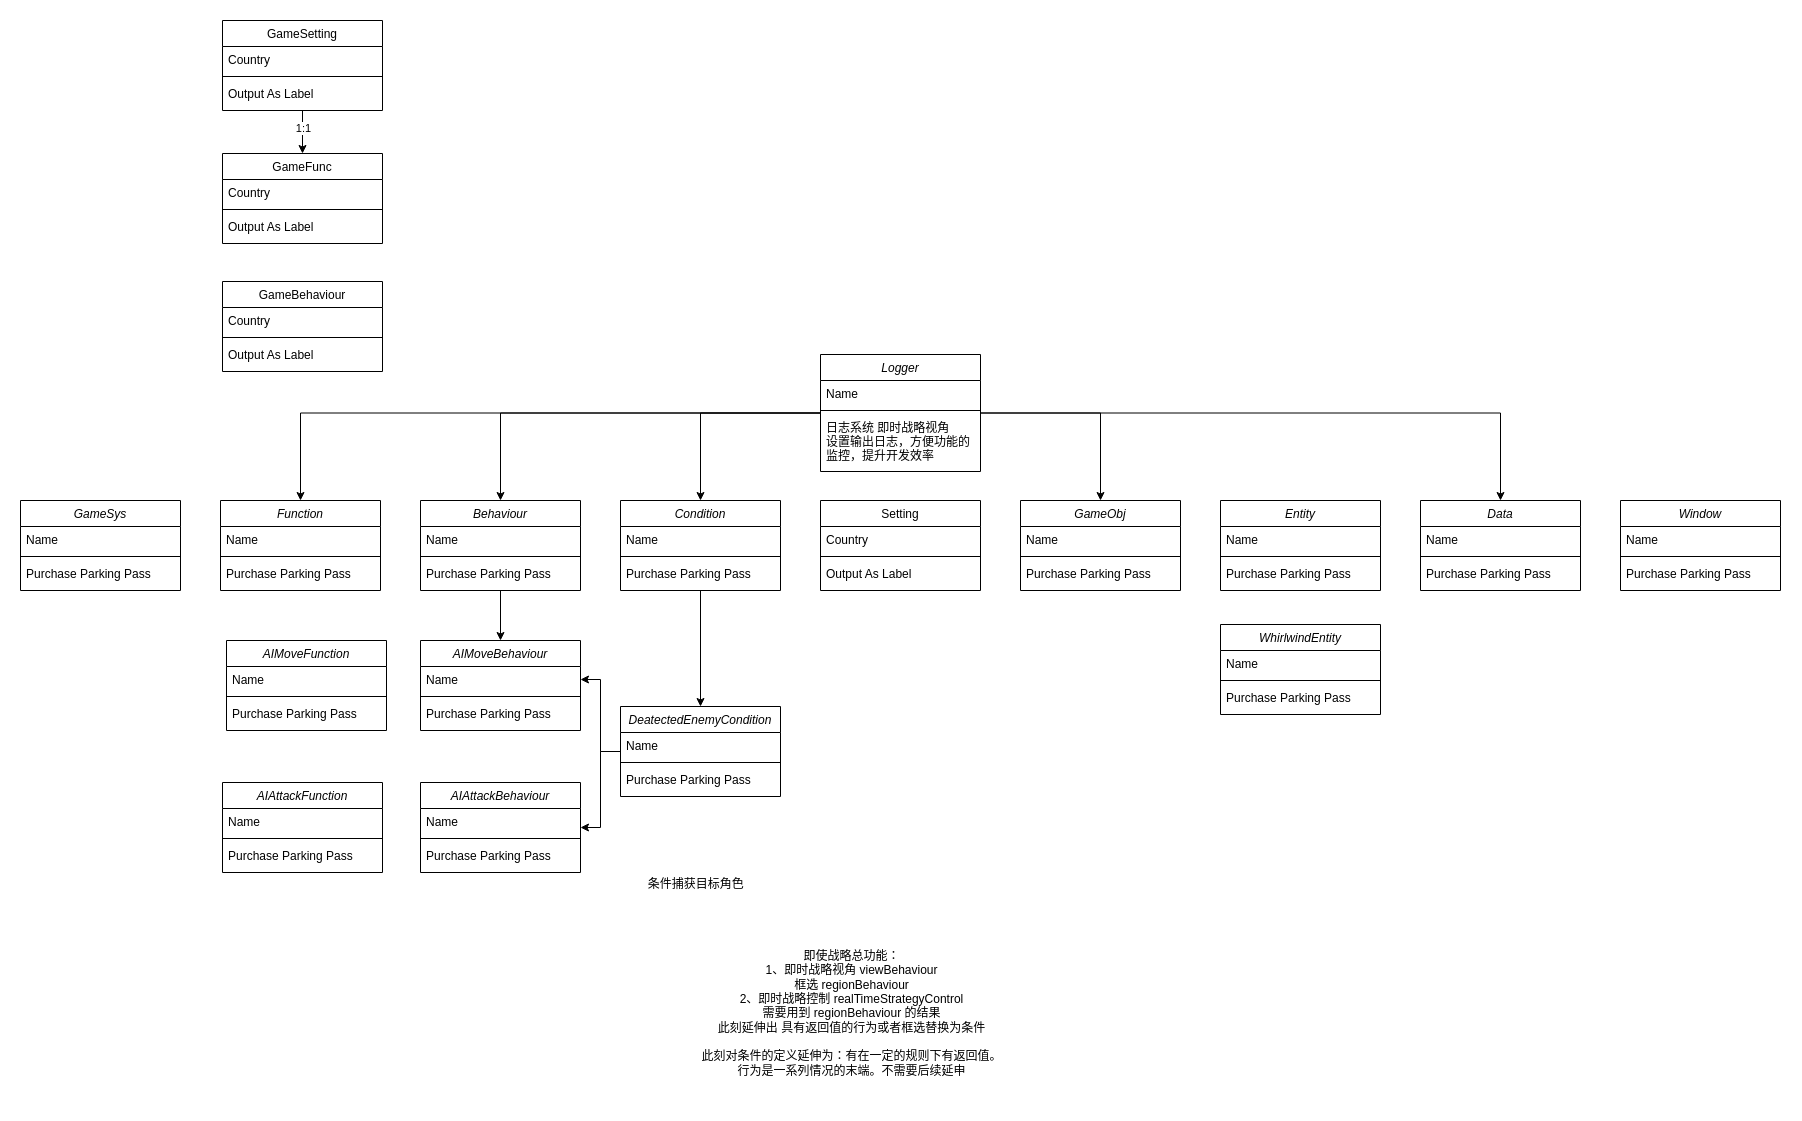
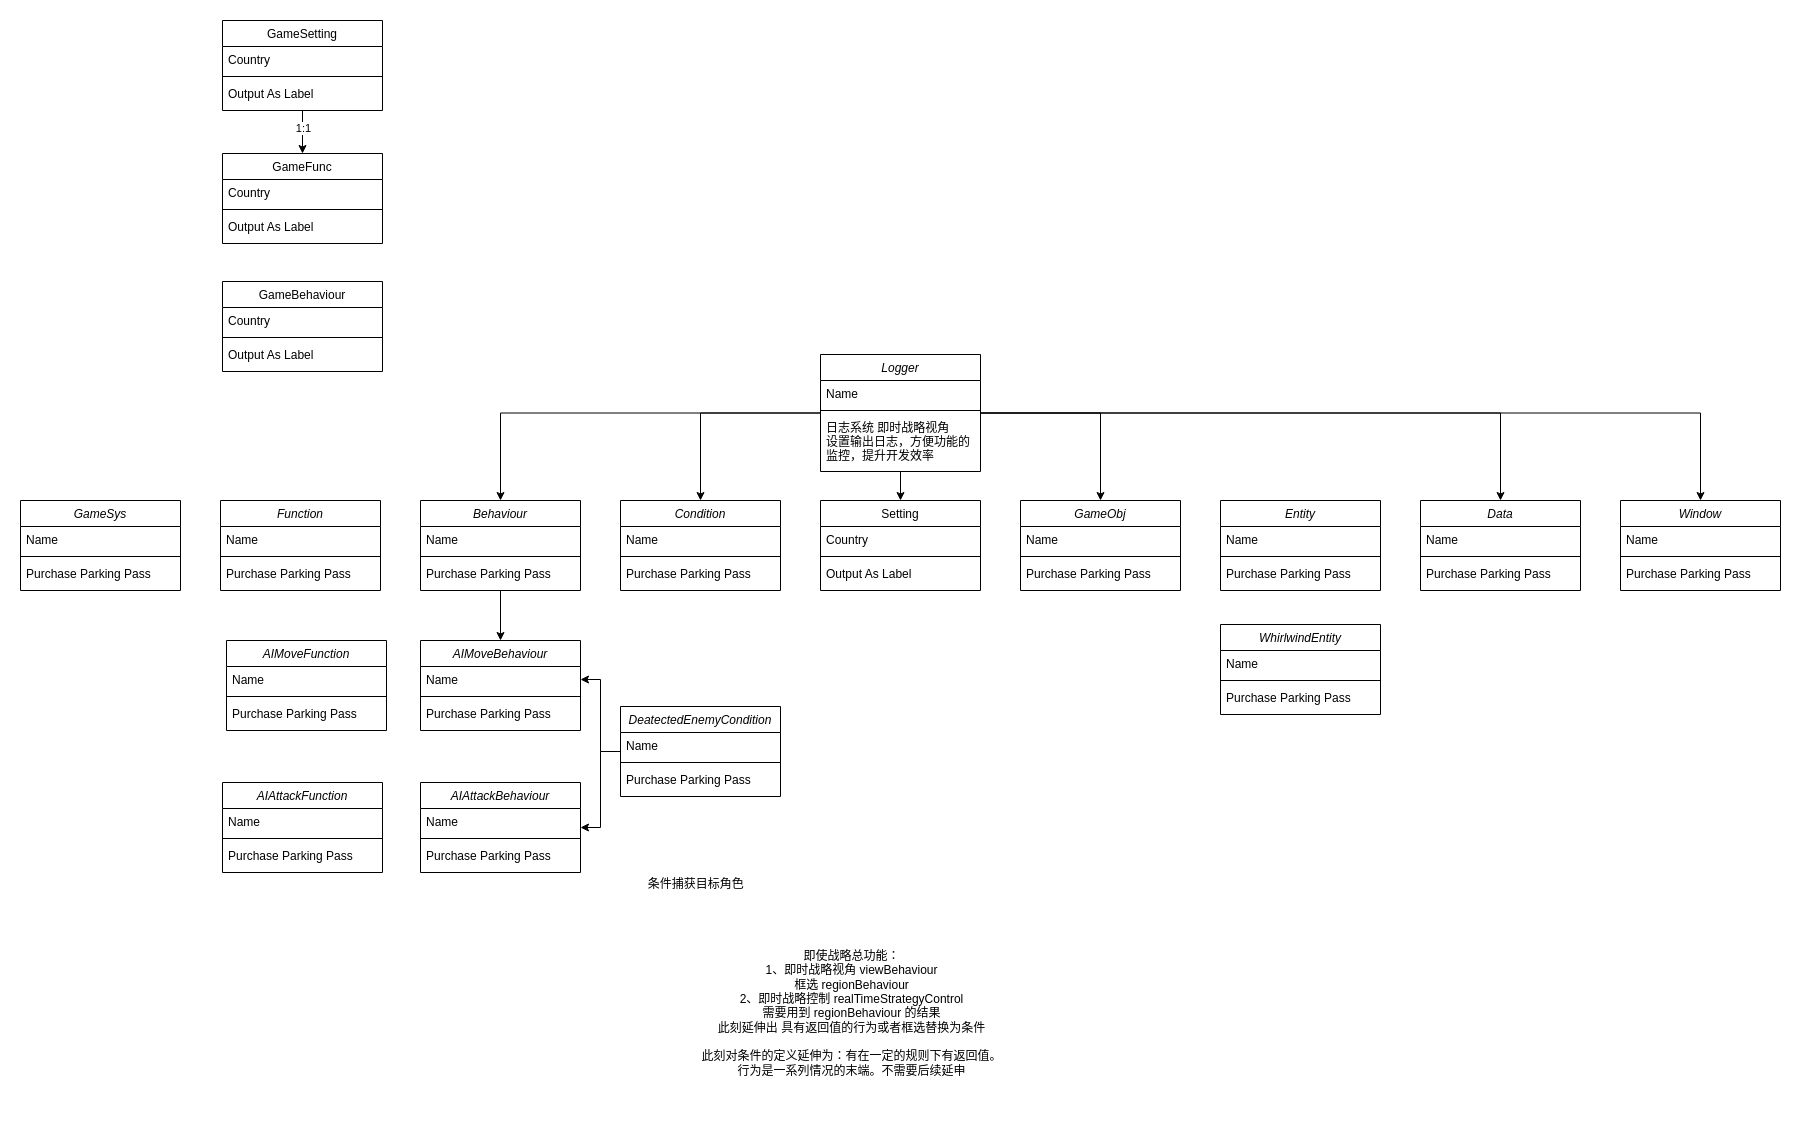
(360, 413) -> none
none -> (1642, 413)
none -> (901, 489)
(701, 646) -> none
